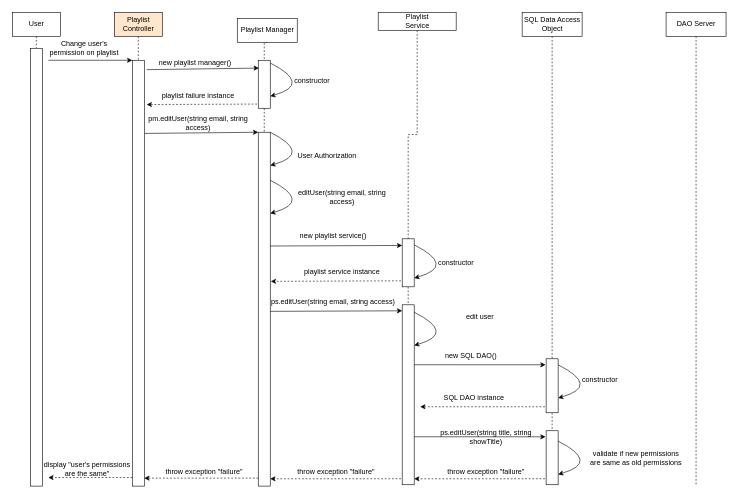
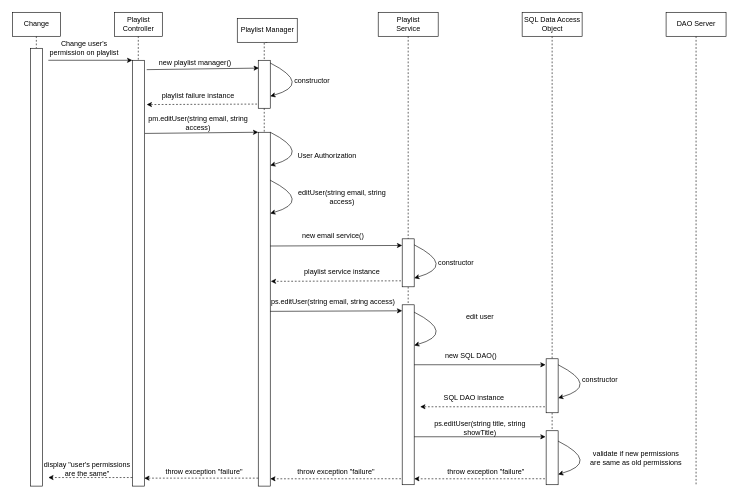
(417, 21) -> (408, 24)
(37, 24) -> (37, 24)
(138, 24) -> (138, 24)
(333, 236) -> (333, 236)
(486, 437) -> (480, 428)
